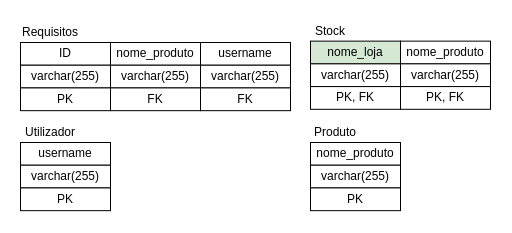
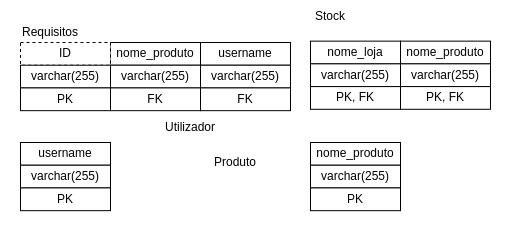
(331, 31) -> (331, 16)
(356, 53) -> (356, 53)
(66, 54) -> (66, 54)
(51, 133) -> (191, 128)
(336, 133) -> (236, 163)
